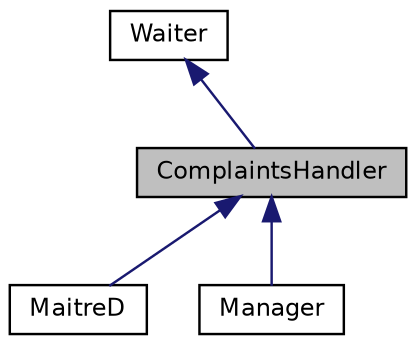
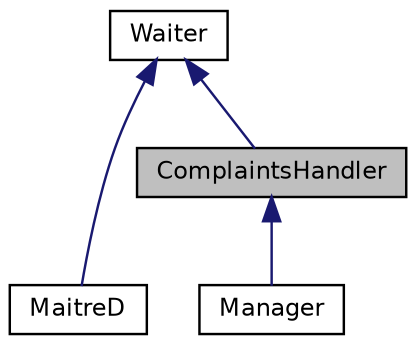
(165, 248) -> (105, 181)
